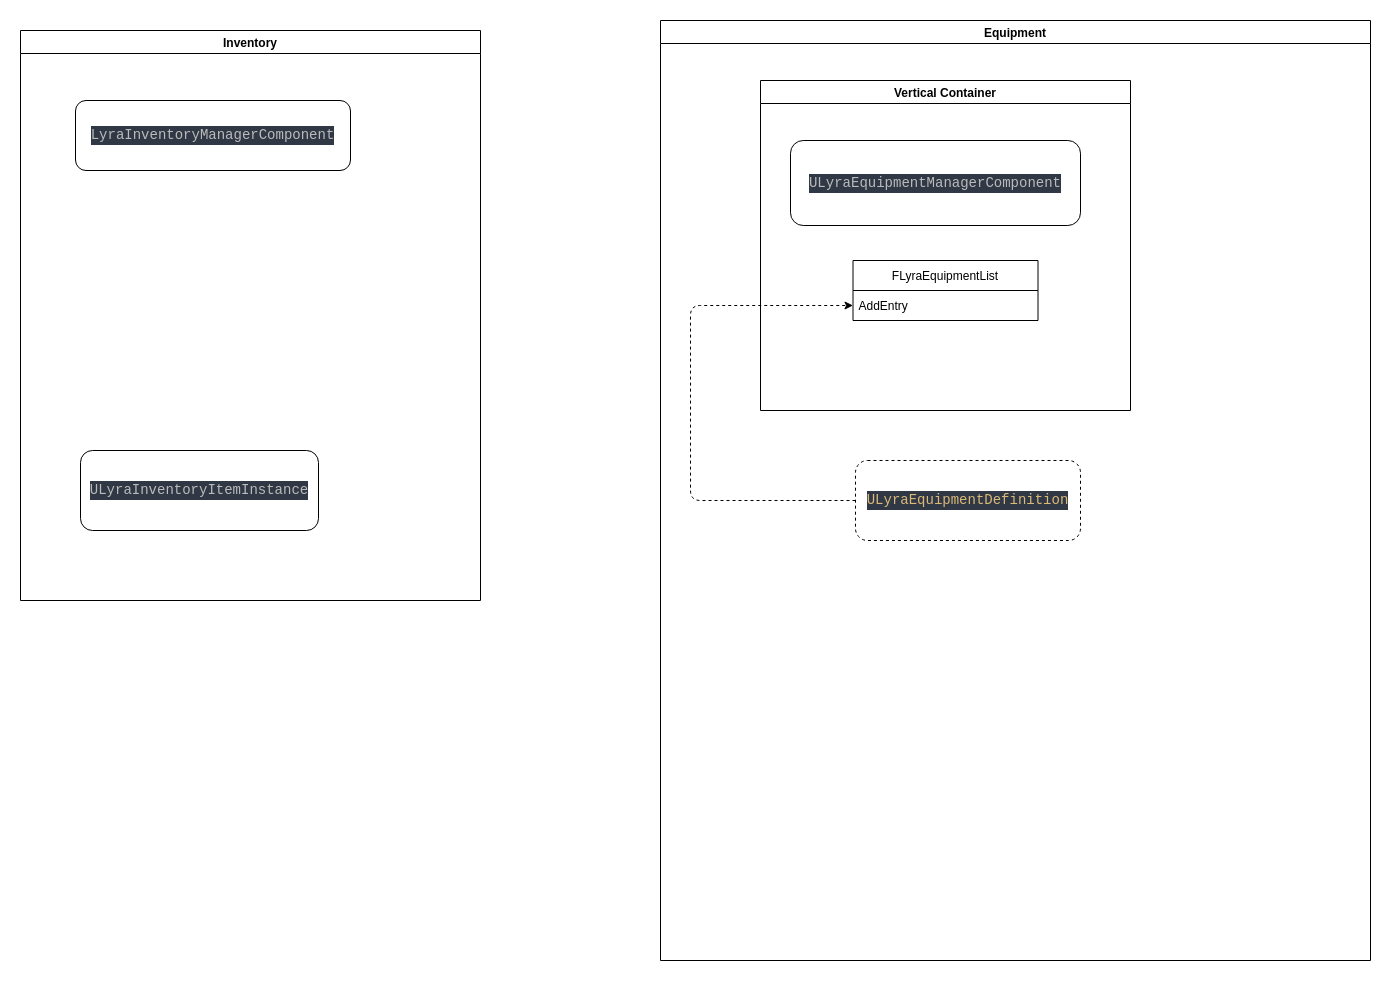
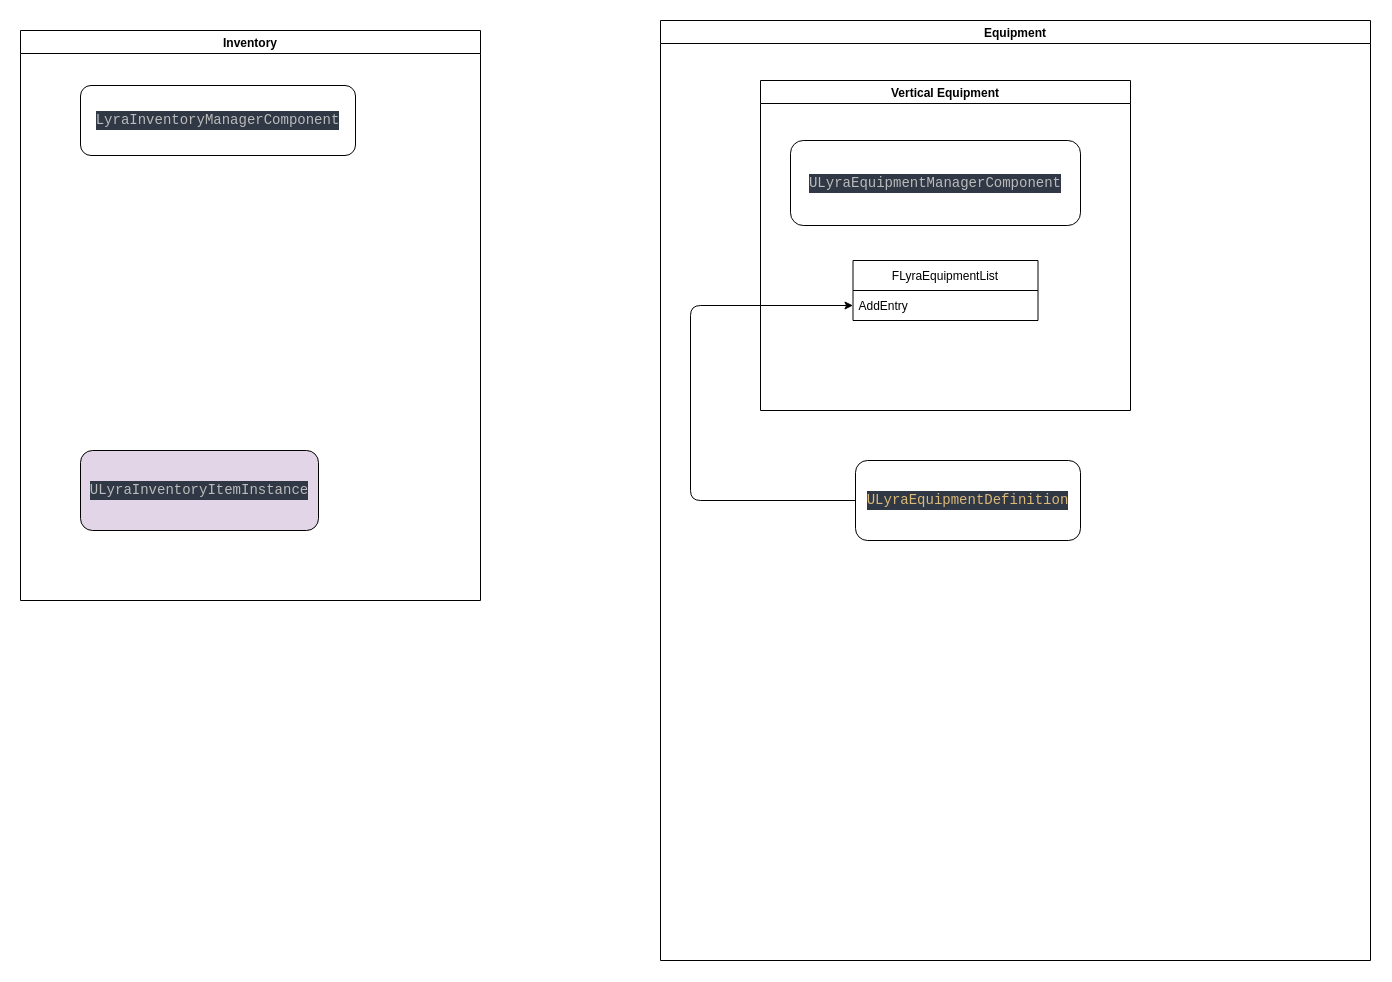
(945, 93) -> (945, 93)
(213, 136) -> (218, 121)
(691, 408) -> (691, 408)
(200, 491) -> (200, 491)
(968, 501) -> (968, 501)
